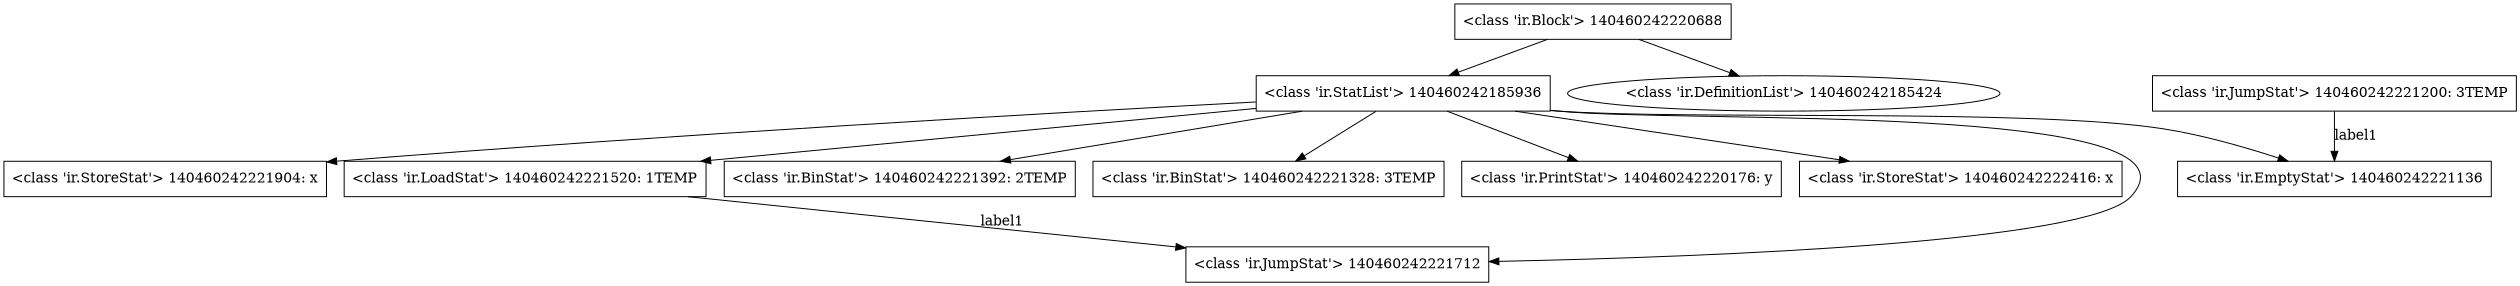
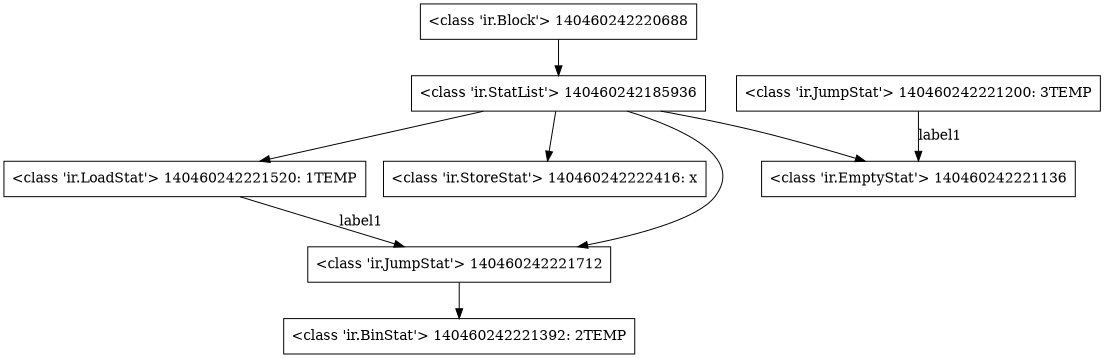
(1784, 93) -> none
(1156, 135) -> (459, 296)
(165, 179) -> none
(1268, 179) -> none
(1622, 179) -> none
